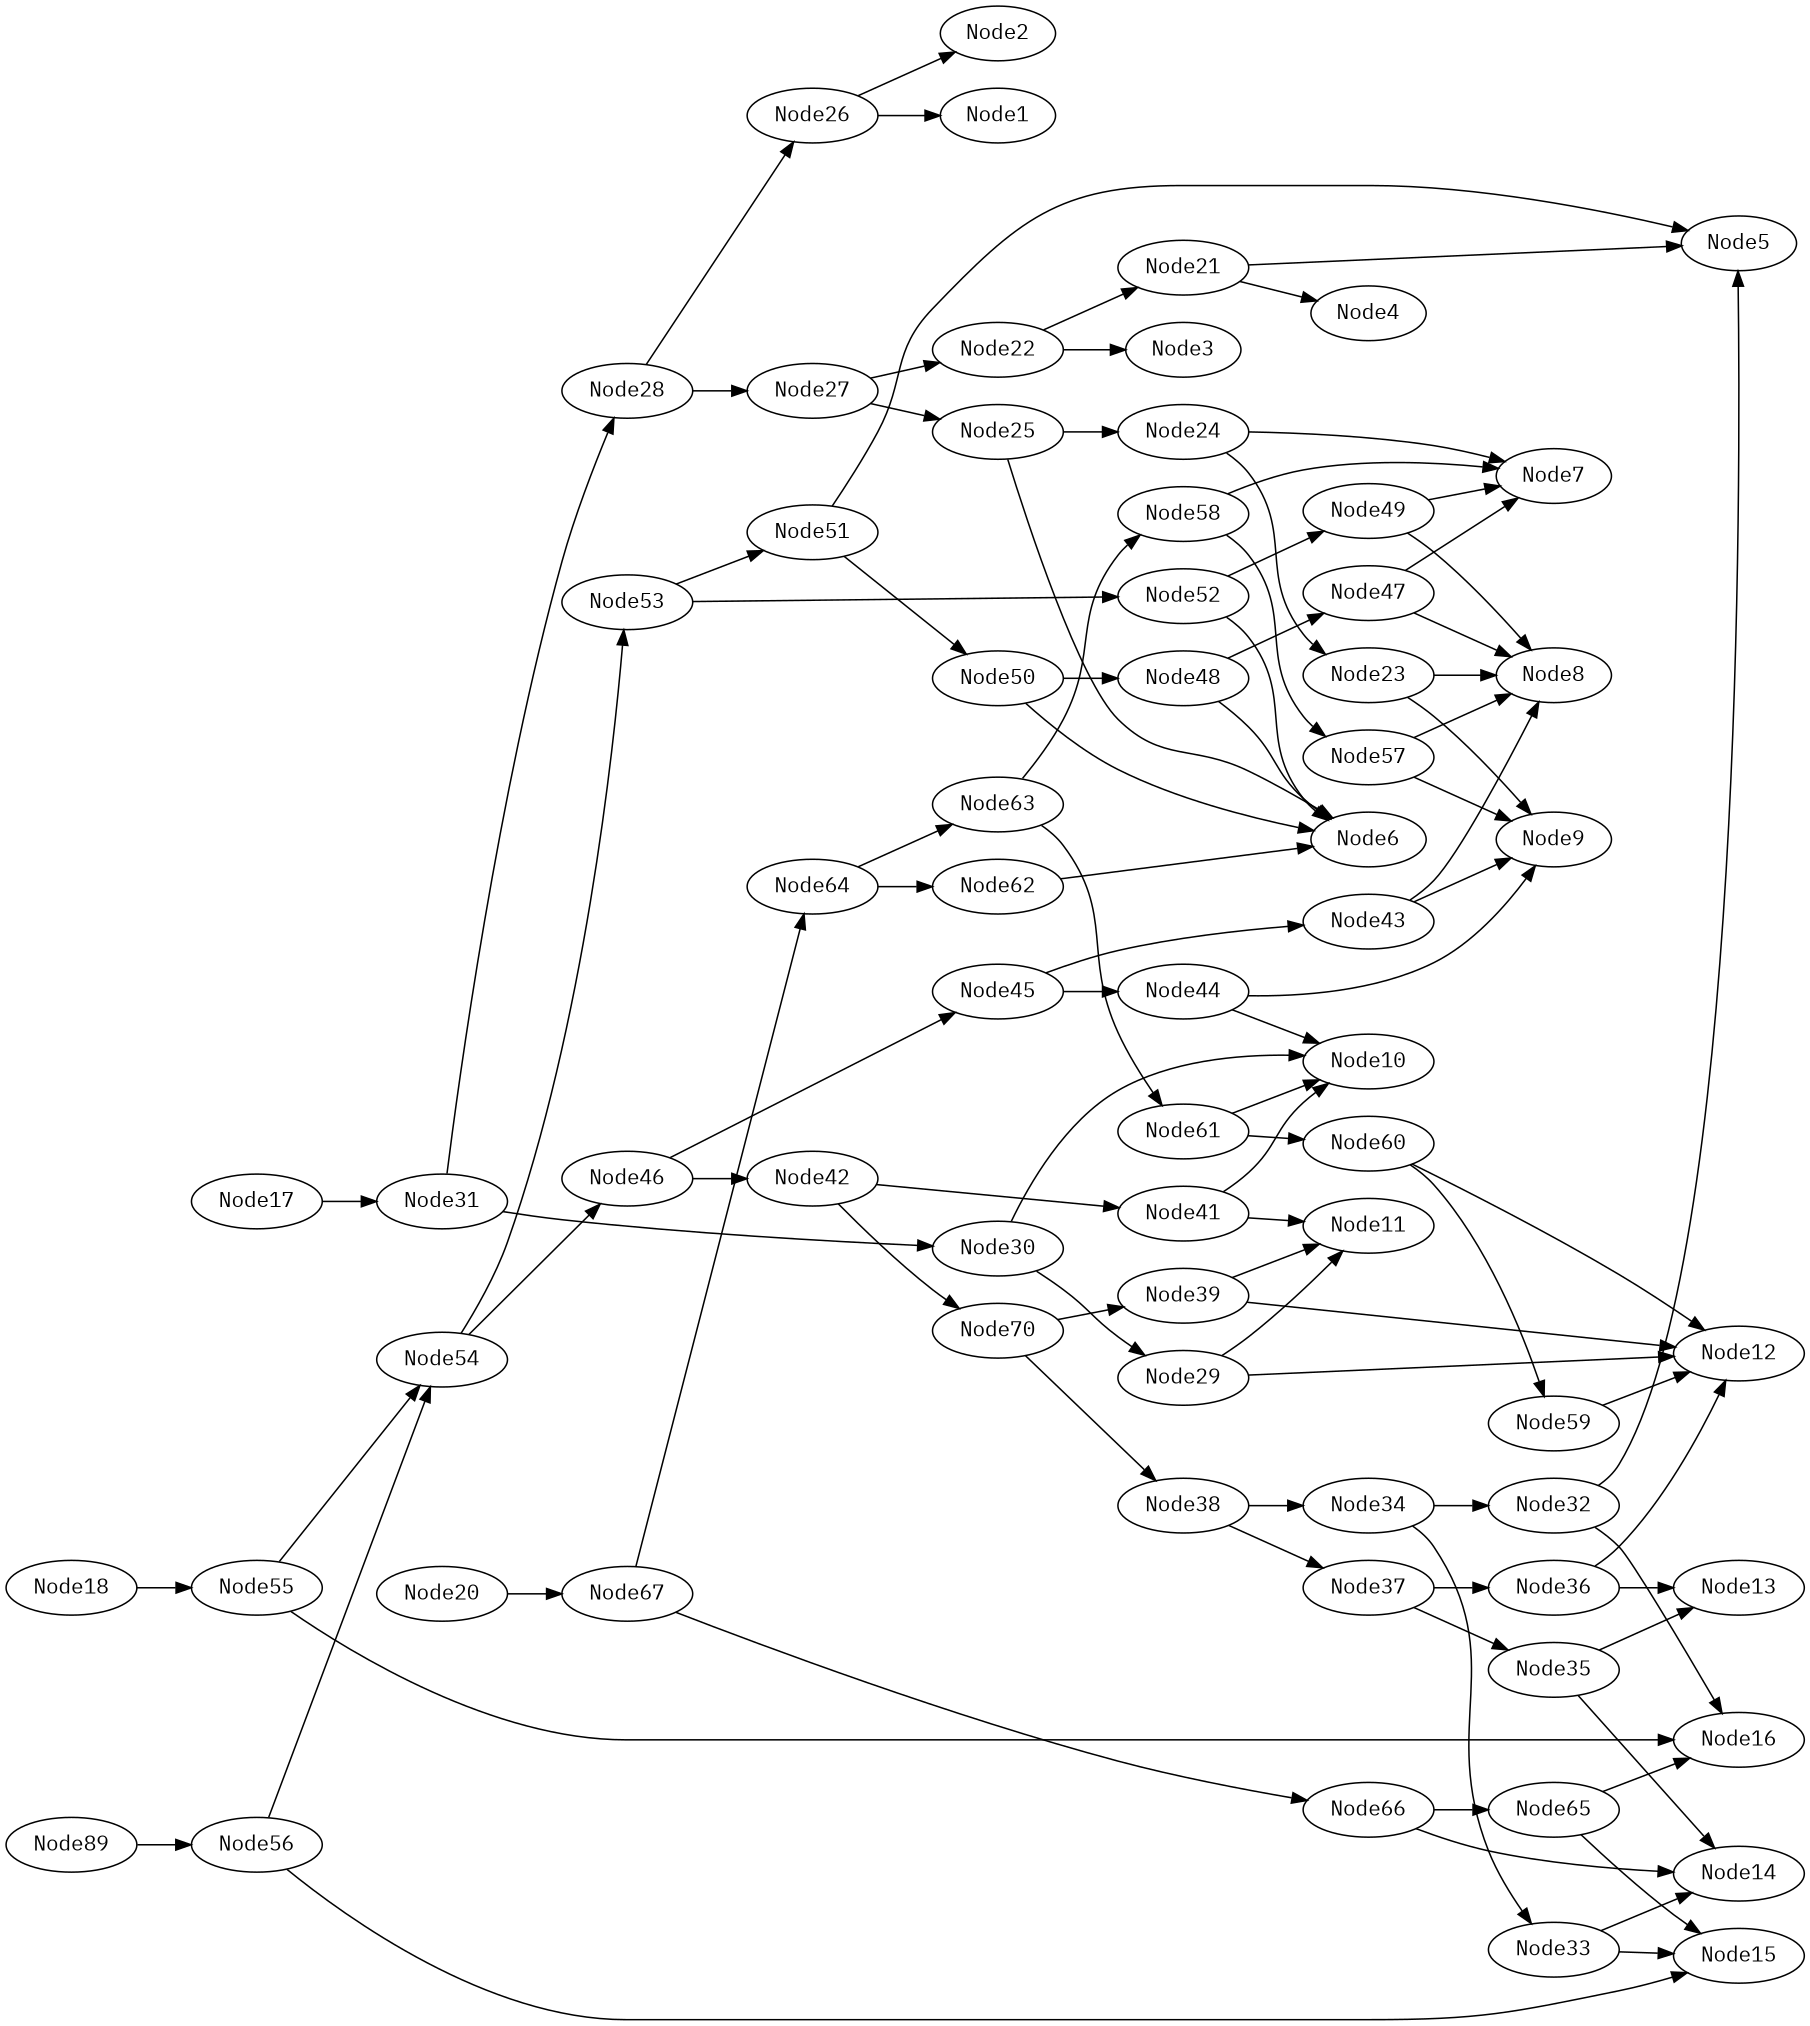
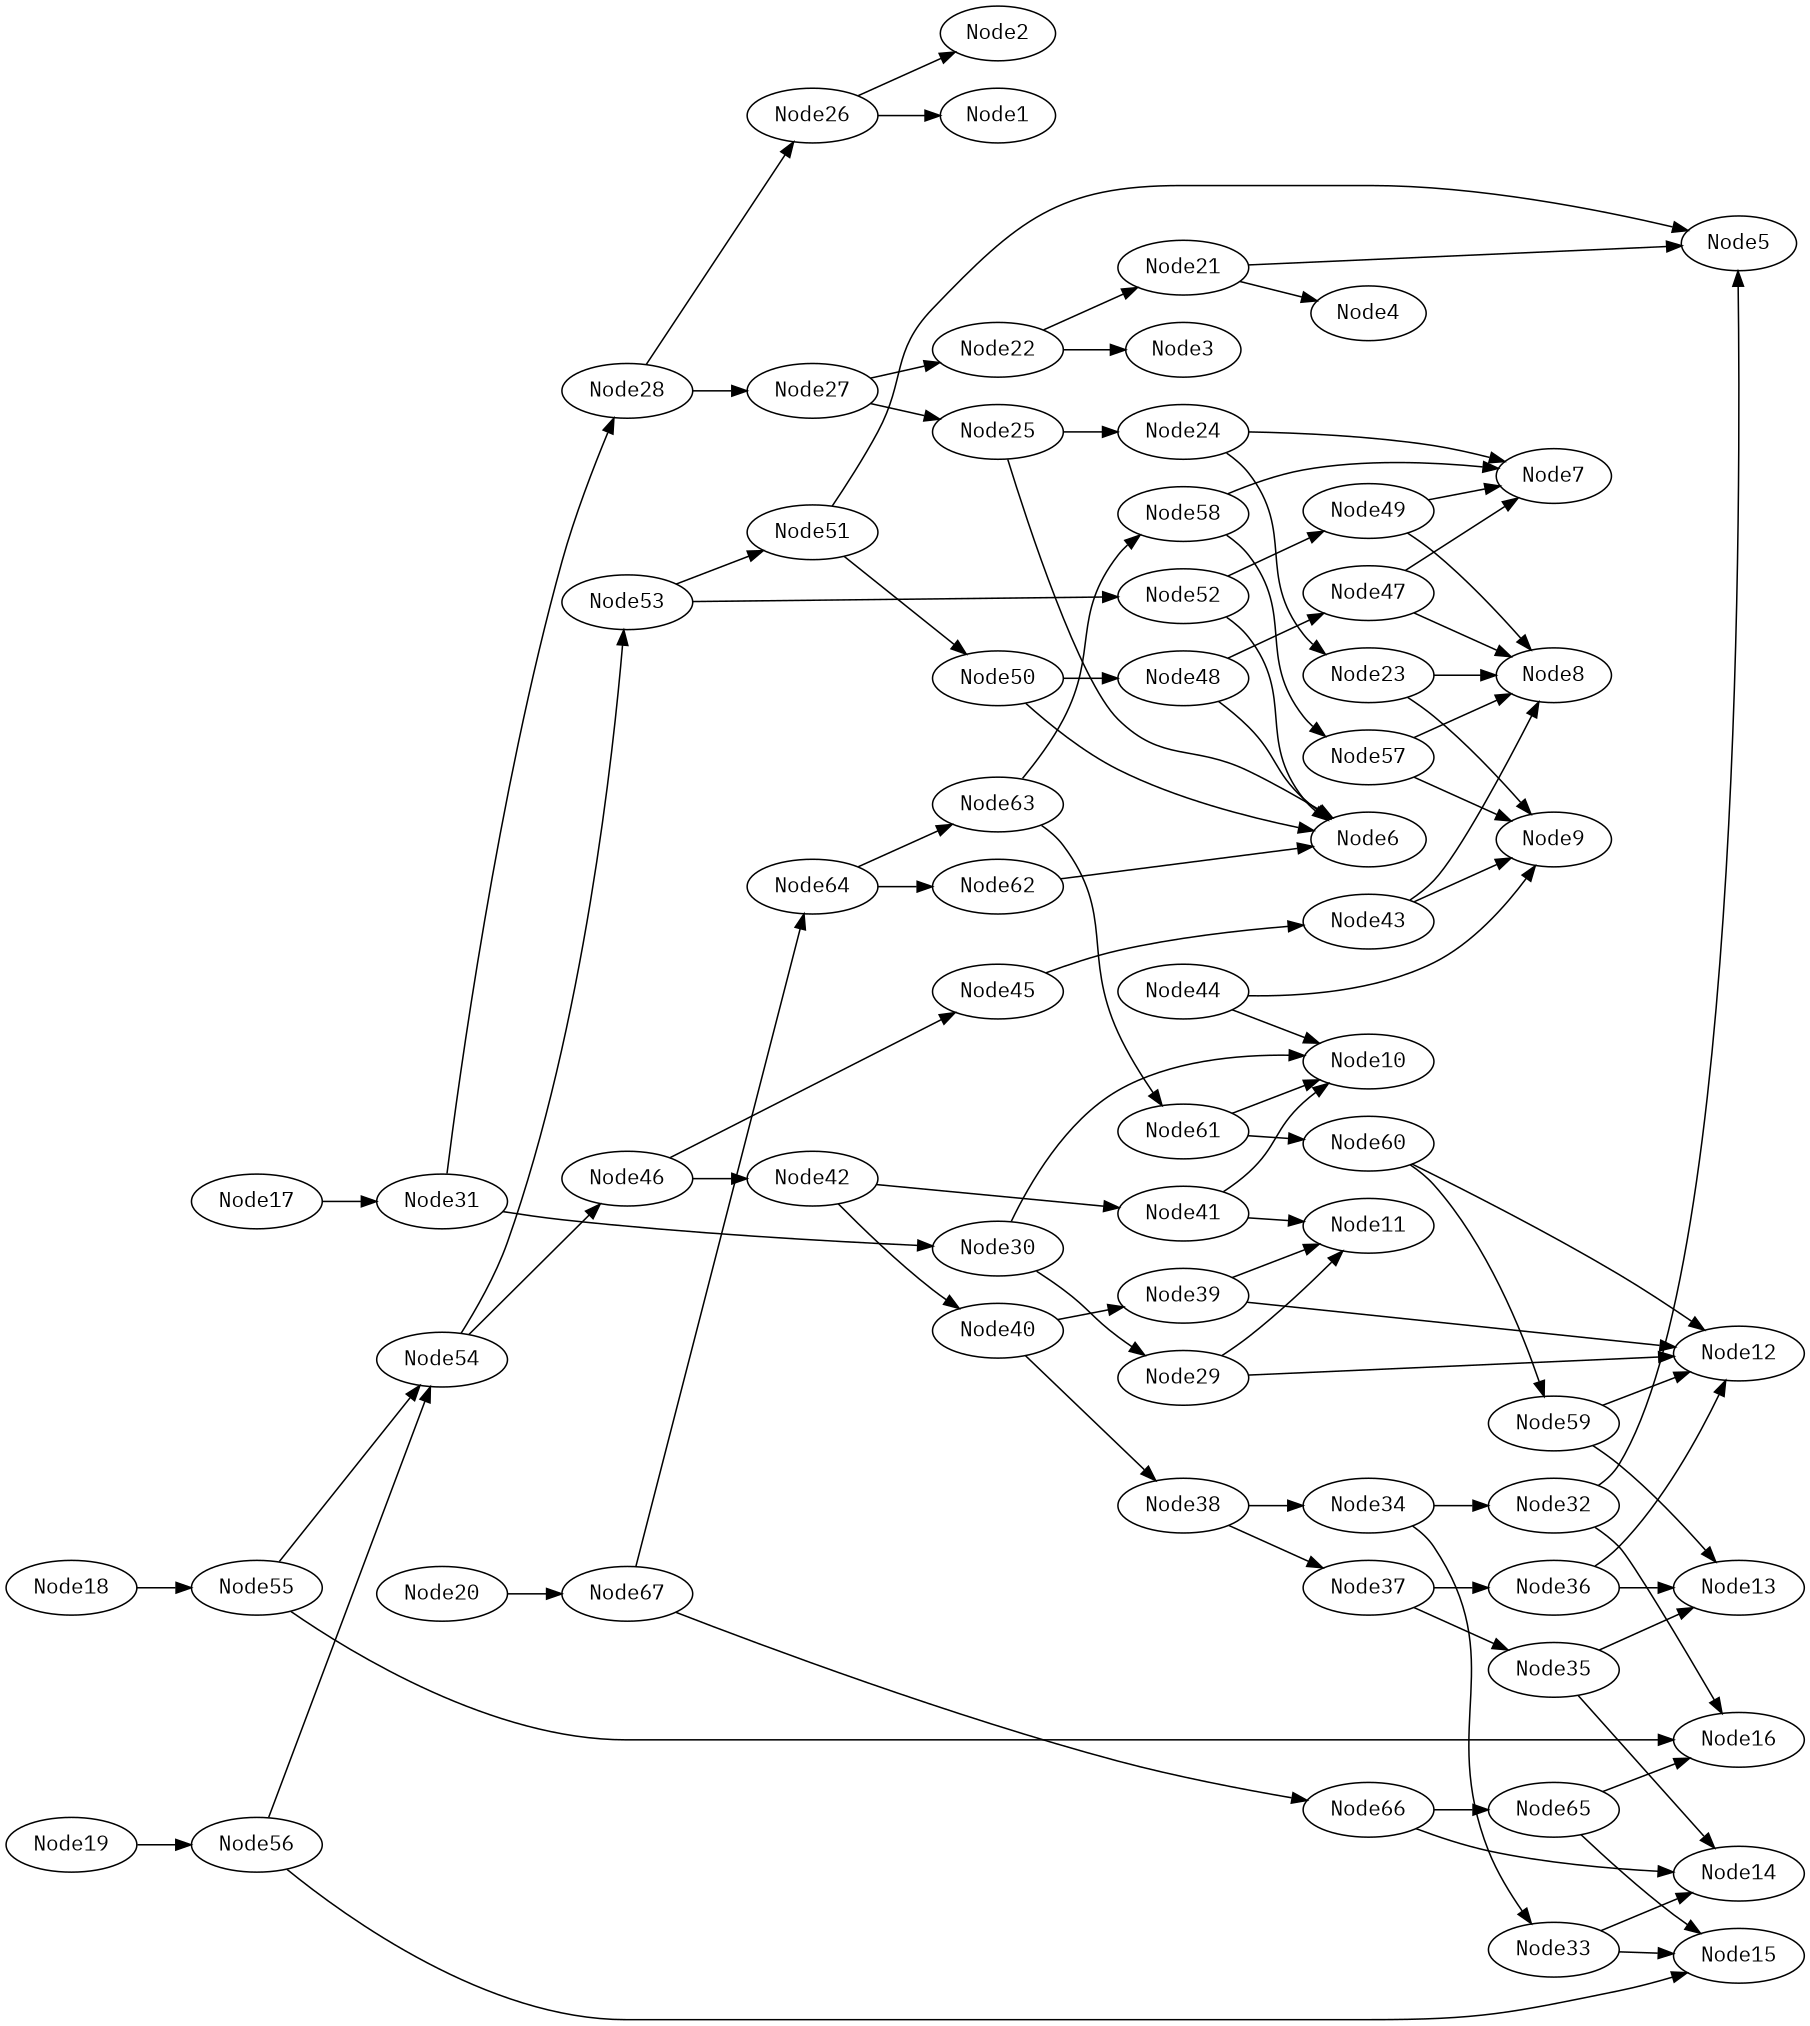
(1083, 992) -> none
(998, 1331) -> (998, 1331)
none -> (1649, 1492)
(71, 1845) -> (71, 1845)
